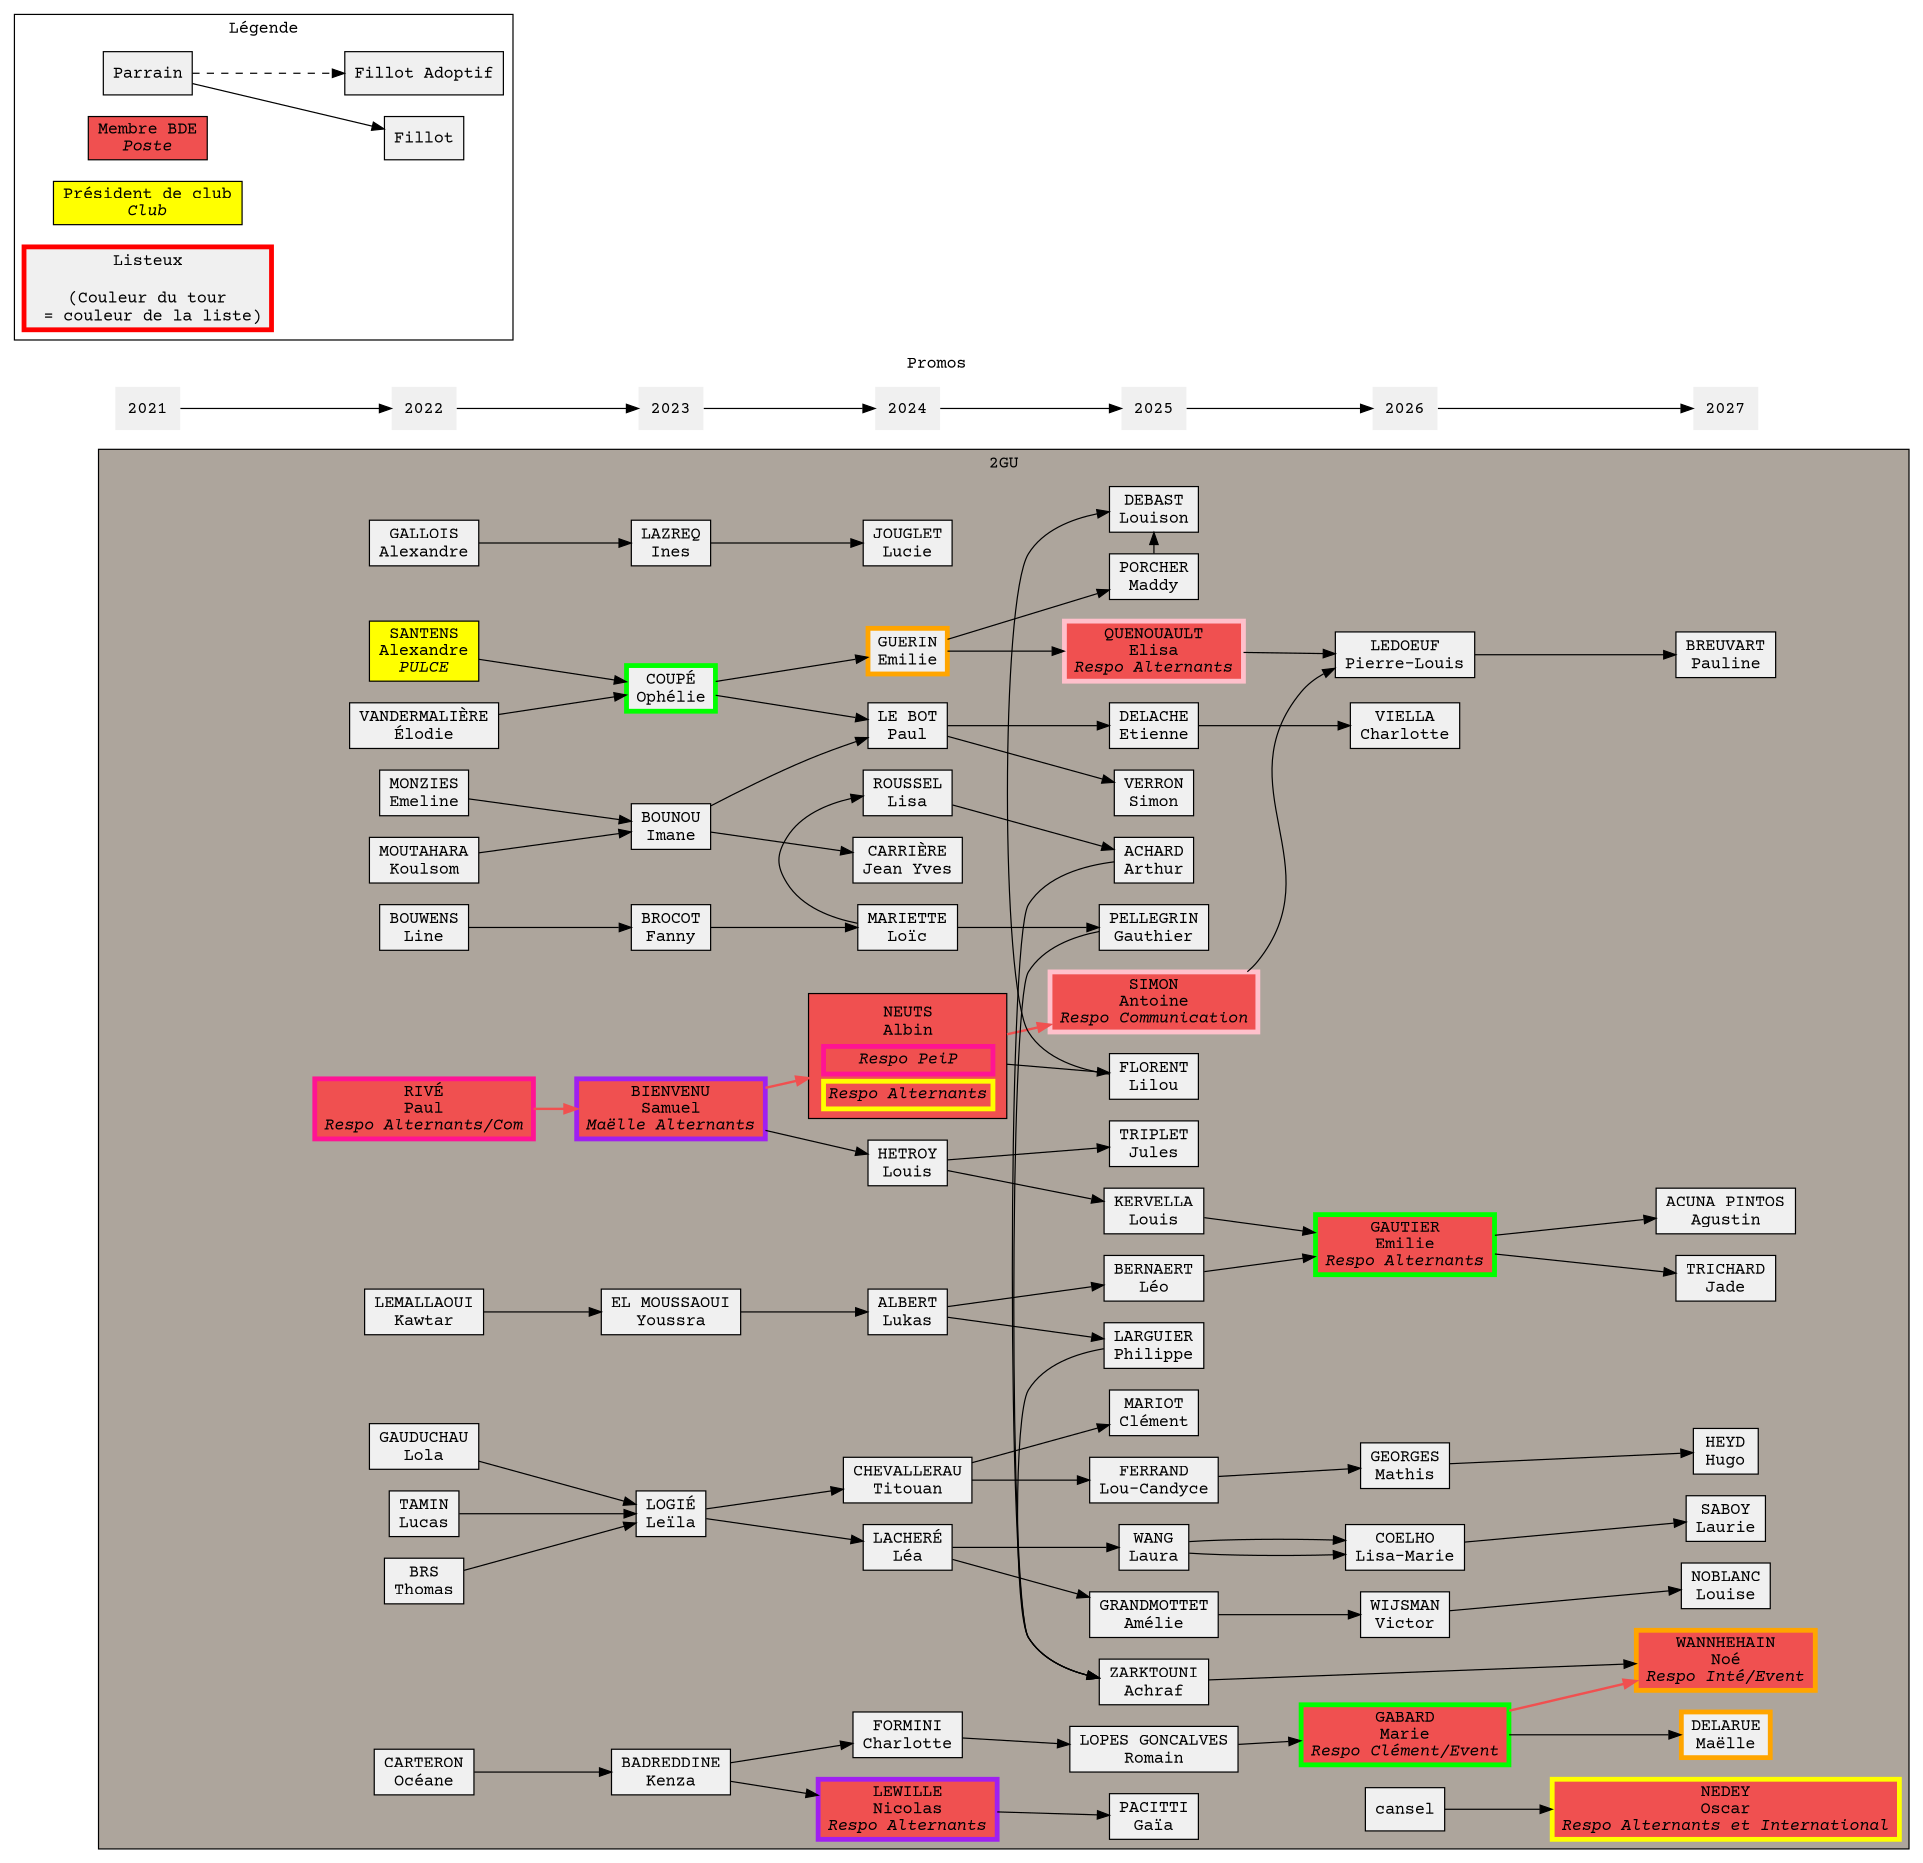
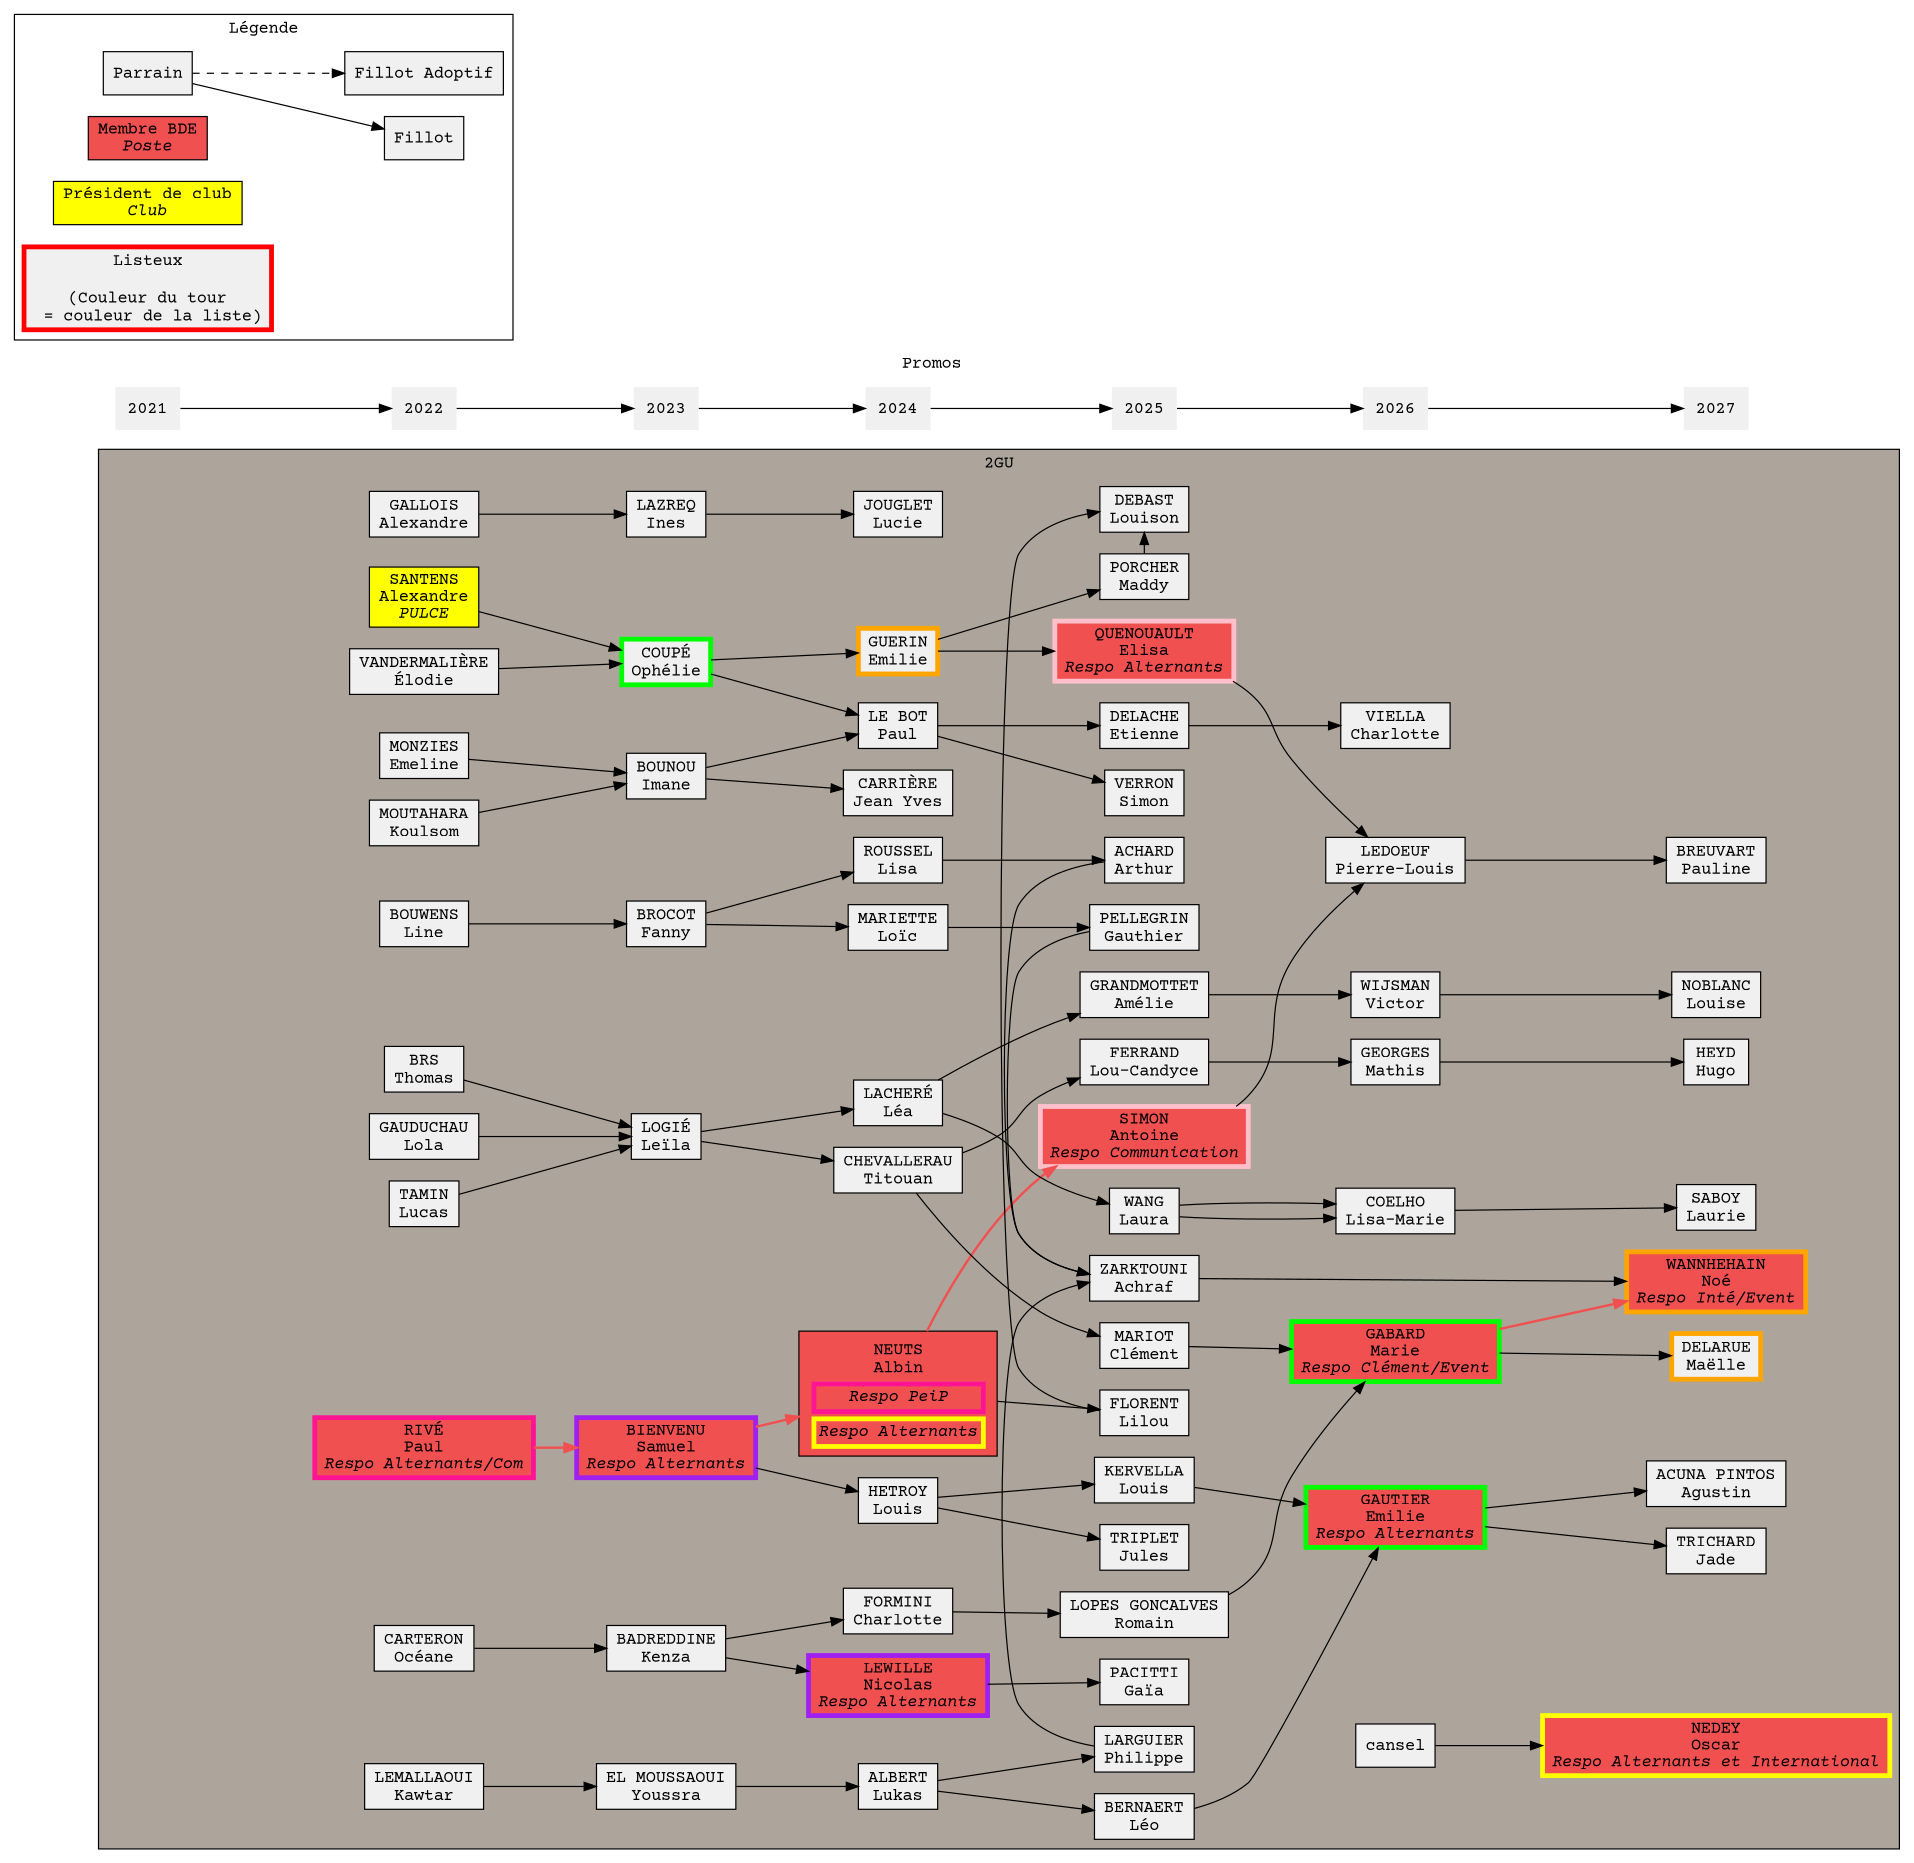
(779, 863) -> (774, 894)
(671, 1124) -> (666, 1463)
none -> (1234, 1348)
